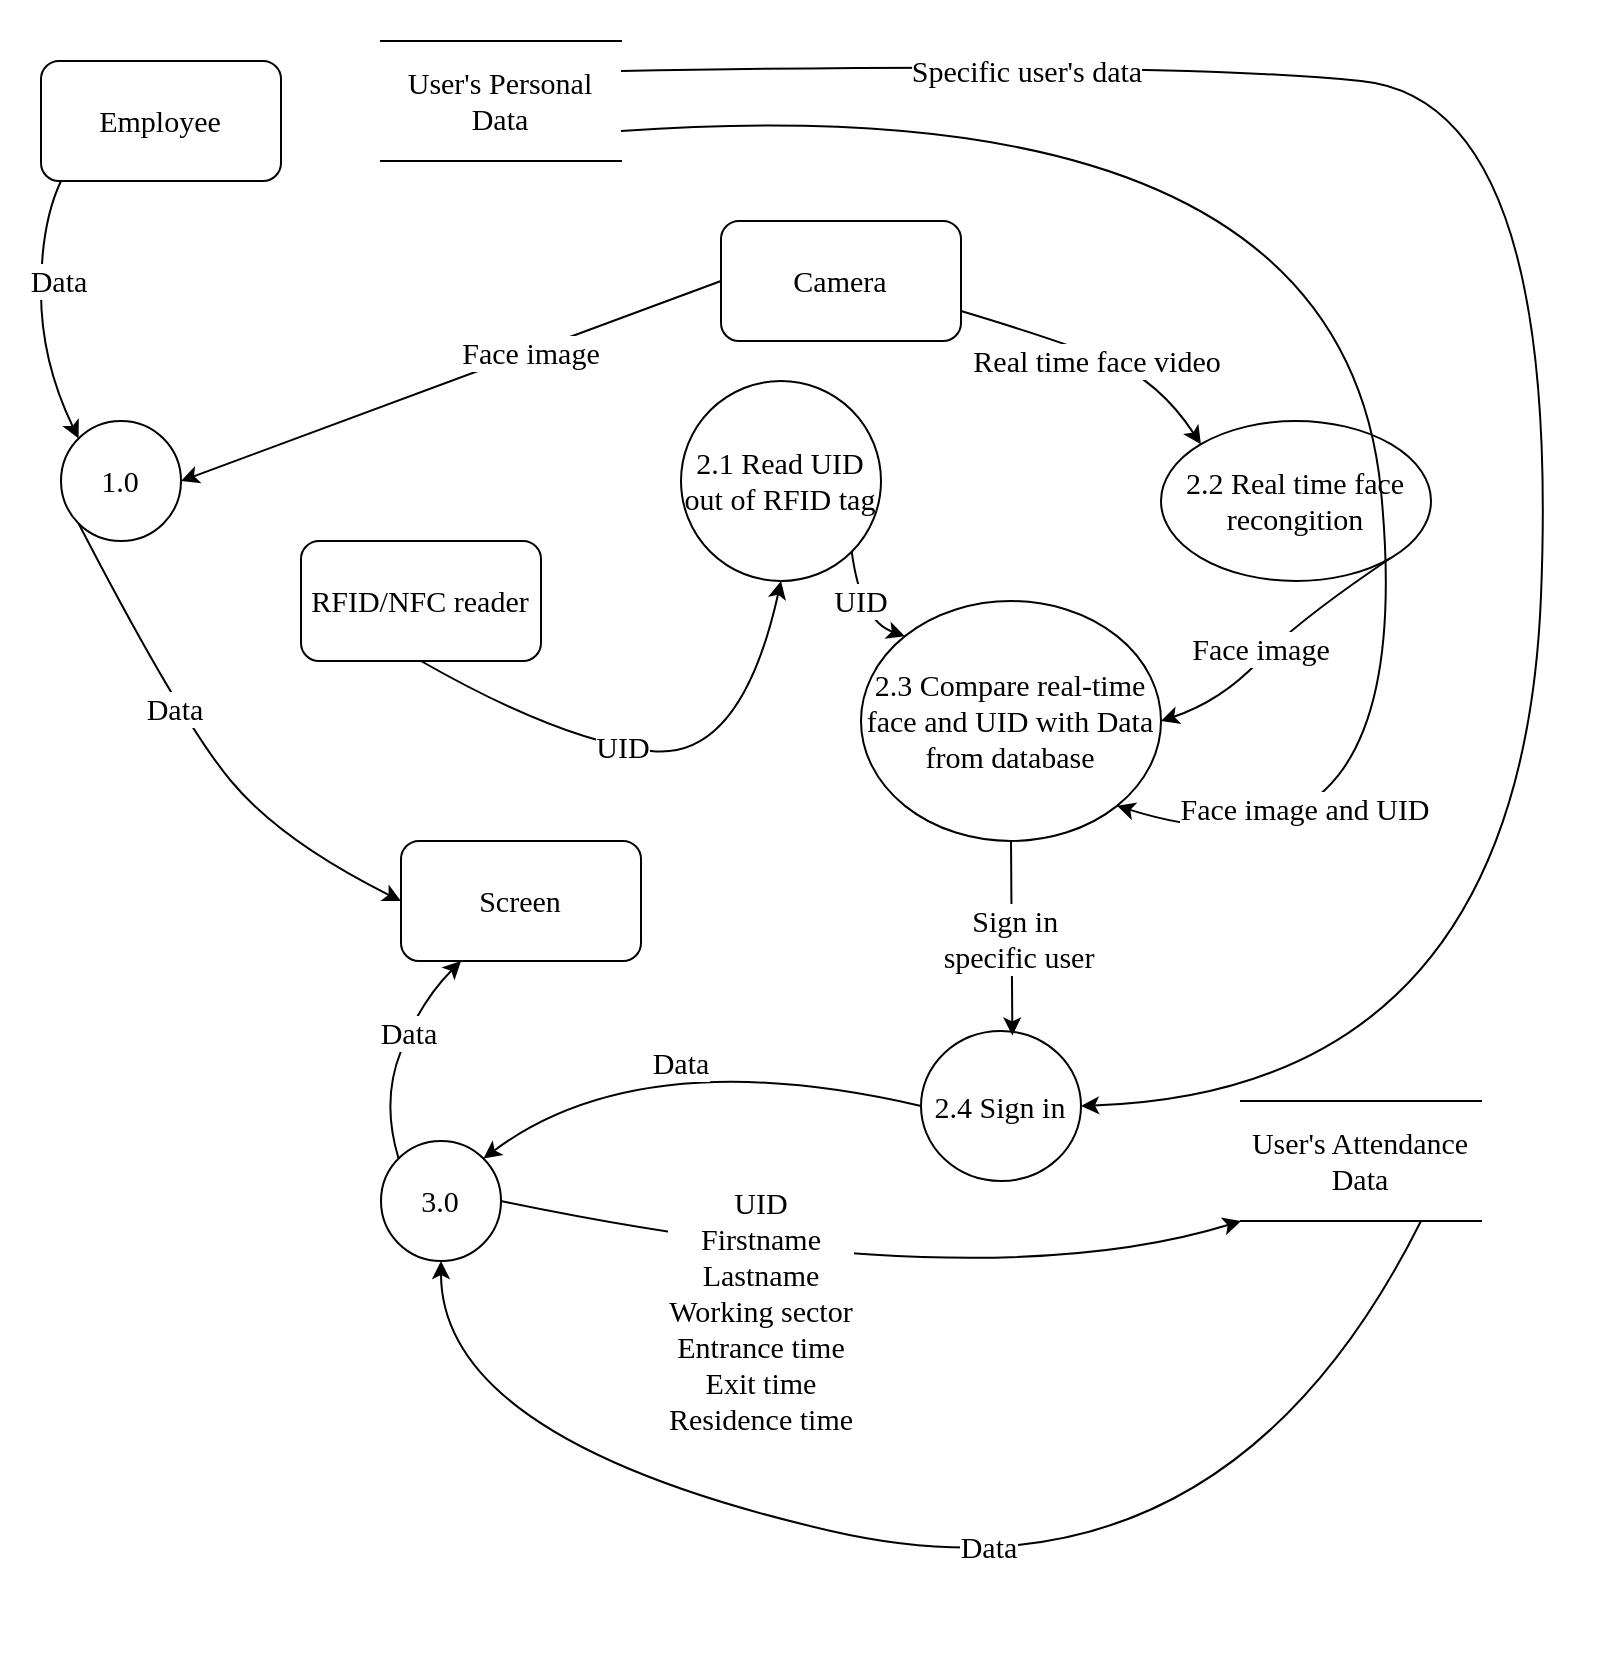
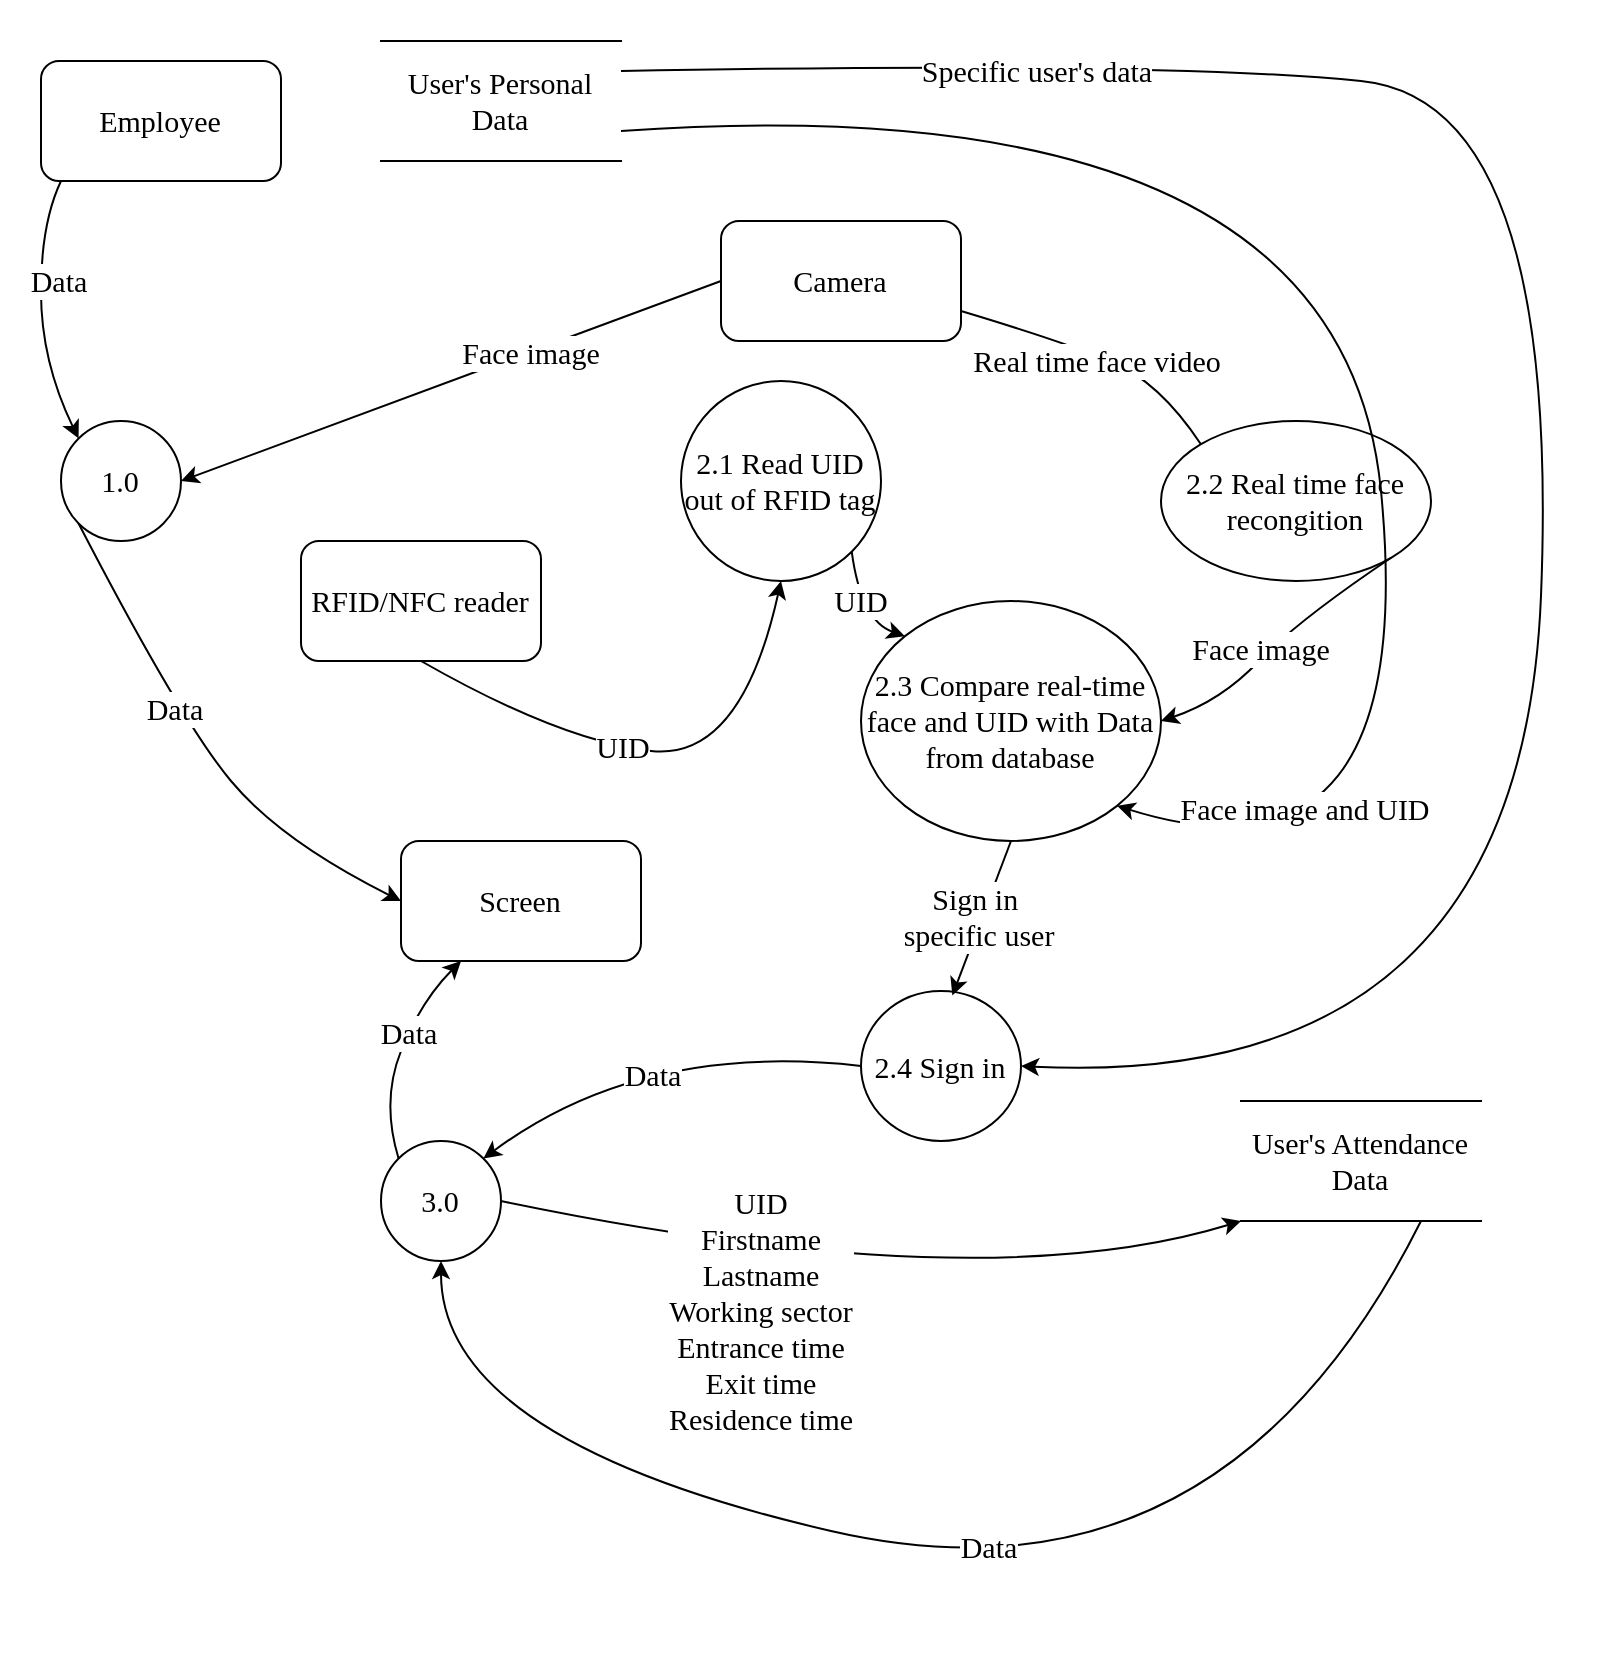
(1170, 403) -> (1172, 407)
(1001, 1106) -> (941, 1066)
